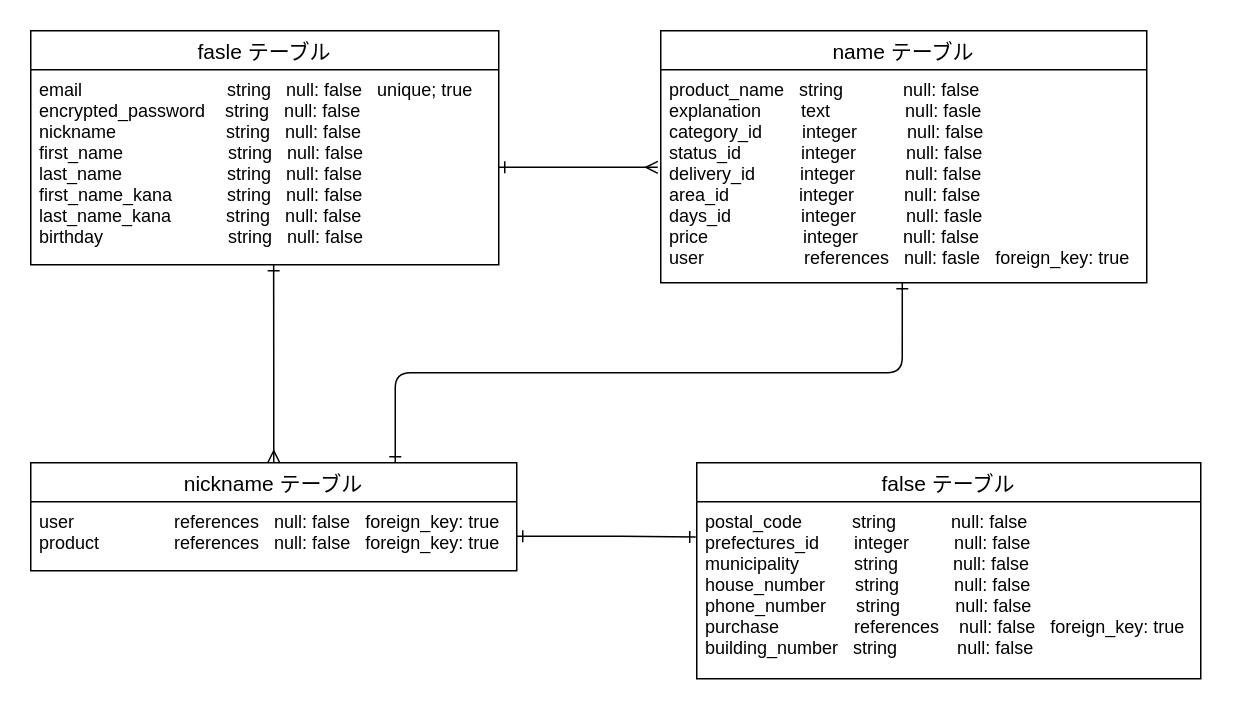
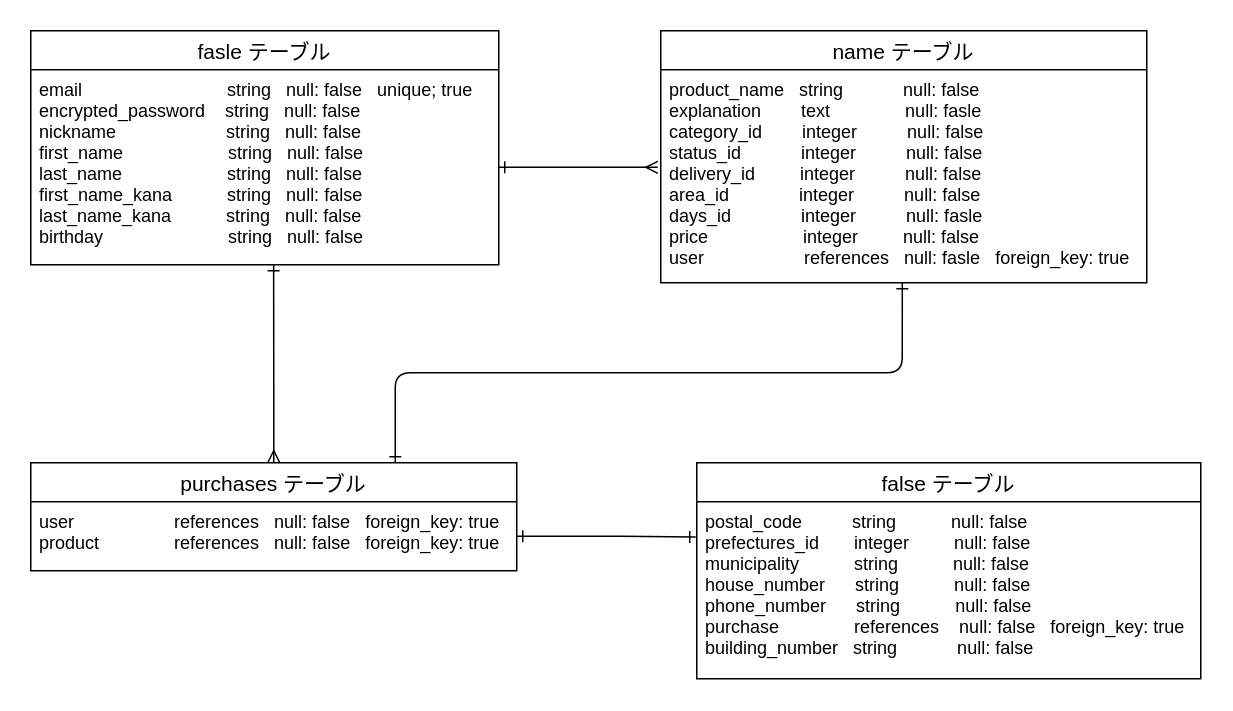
(273, 484) -> (273, 484)
